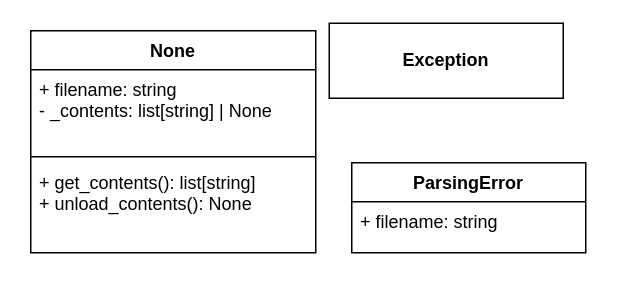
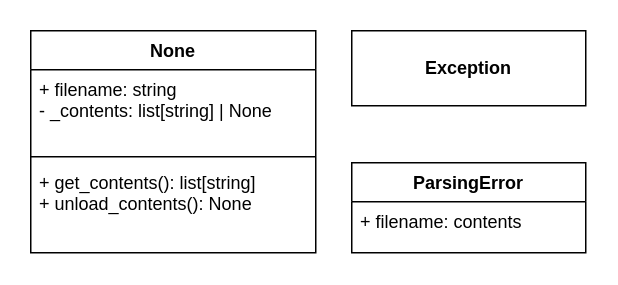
(446, 61) -> (469, 68)
(437, 223) -> (450, 223)
